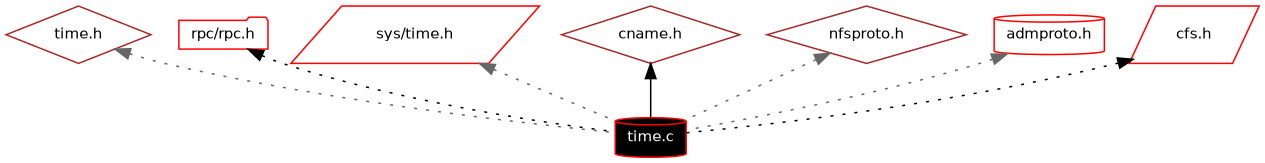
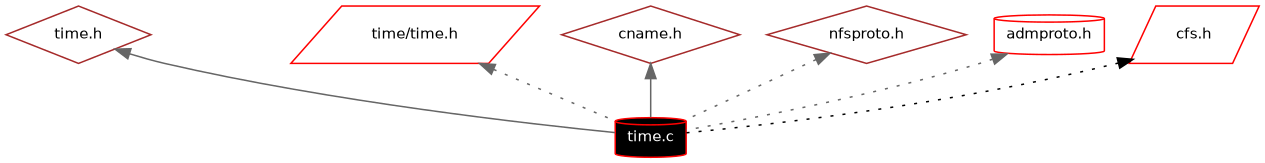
(223, 35) -> none
(415, 35) -> (415, 35)
(651, 98) -> (651, 98)
(371, 102) -> (371, 102)
